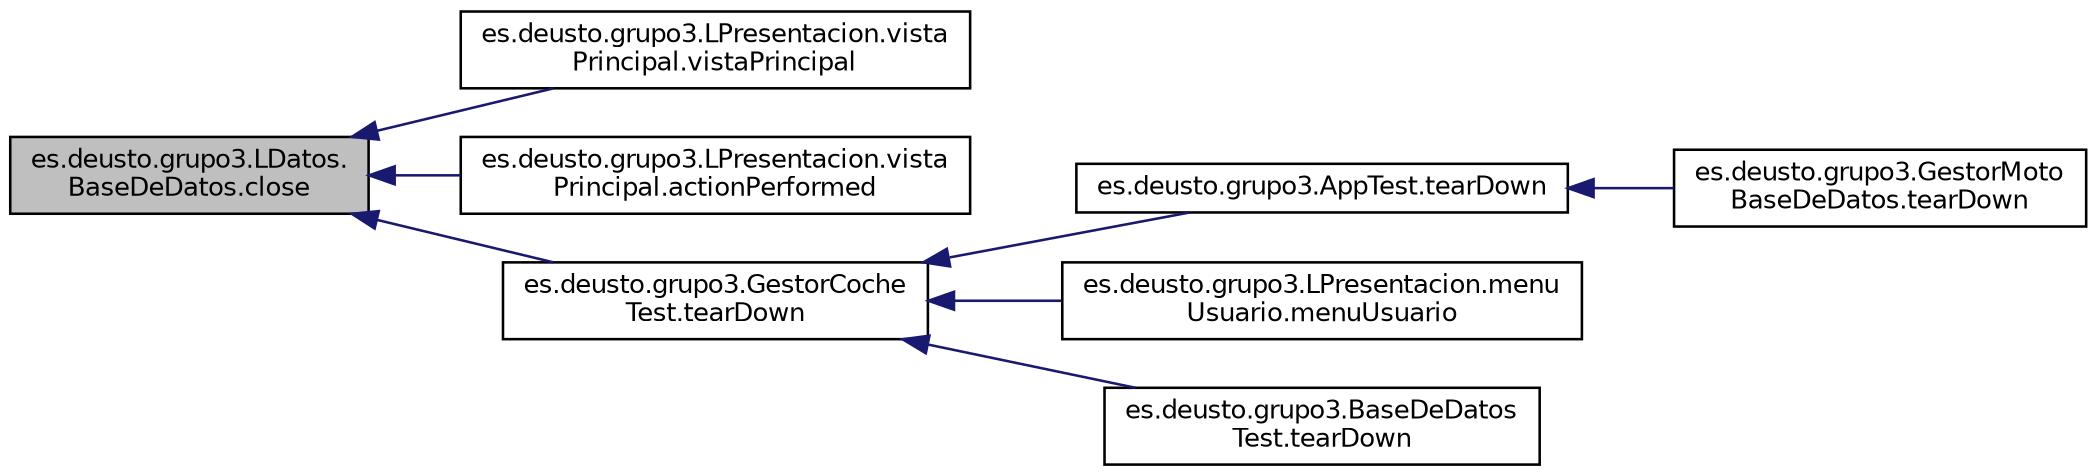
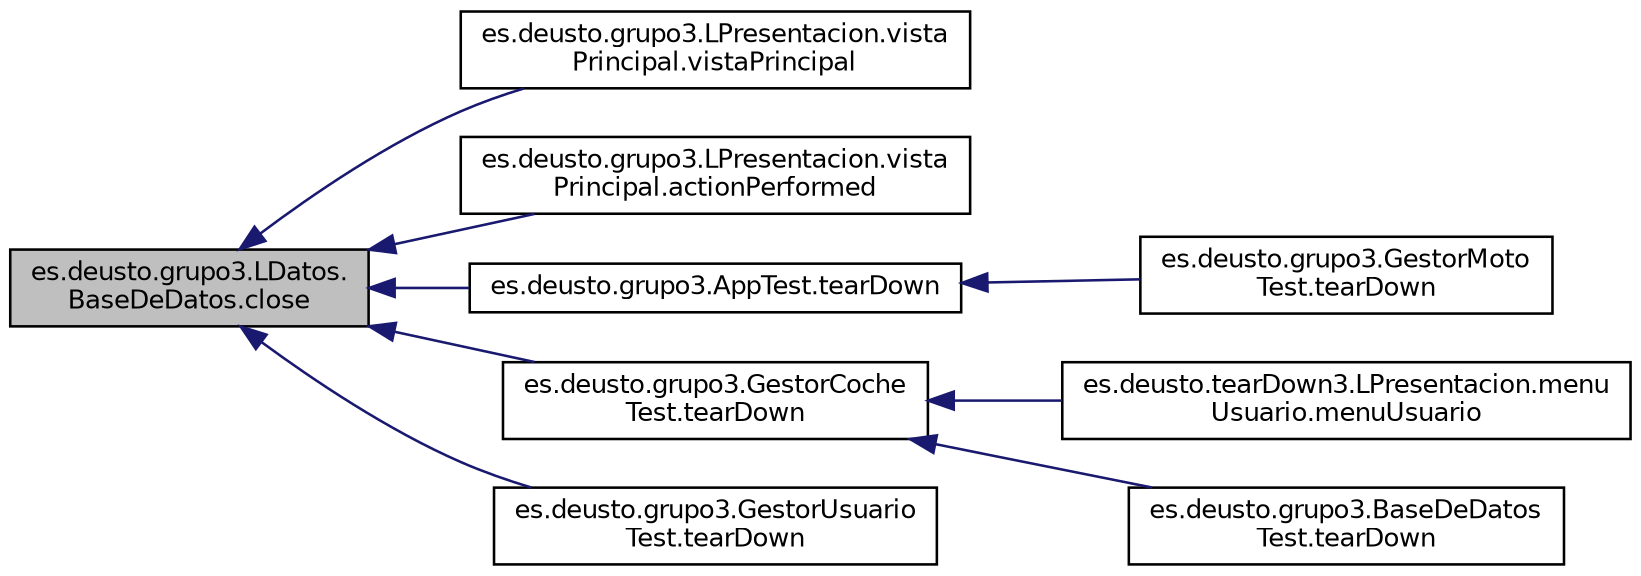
(1880, 188) -> (1346, 275)
(1069, 235) -> (432, 288)
(1322, 301) -> (1346, 401)
none -> (715, 526)
